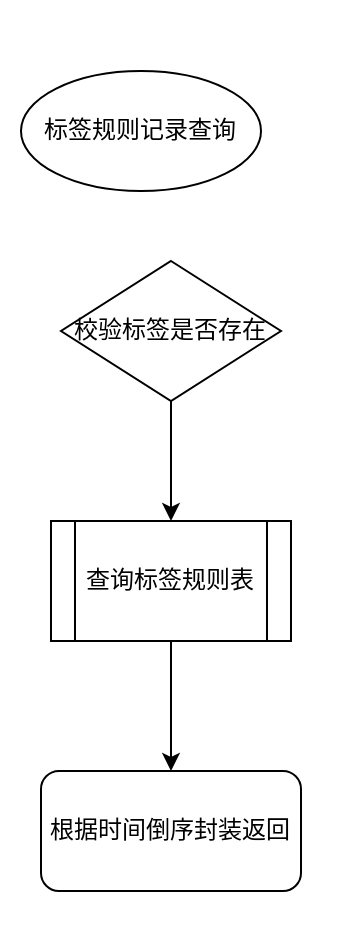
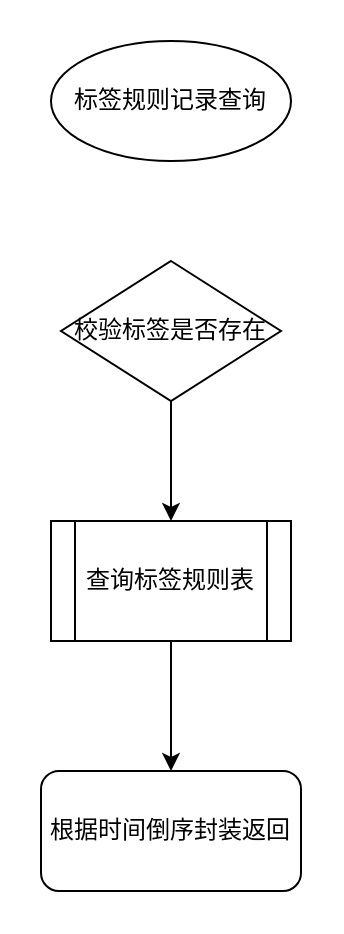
(141, 131) -> (171, 101)
